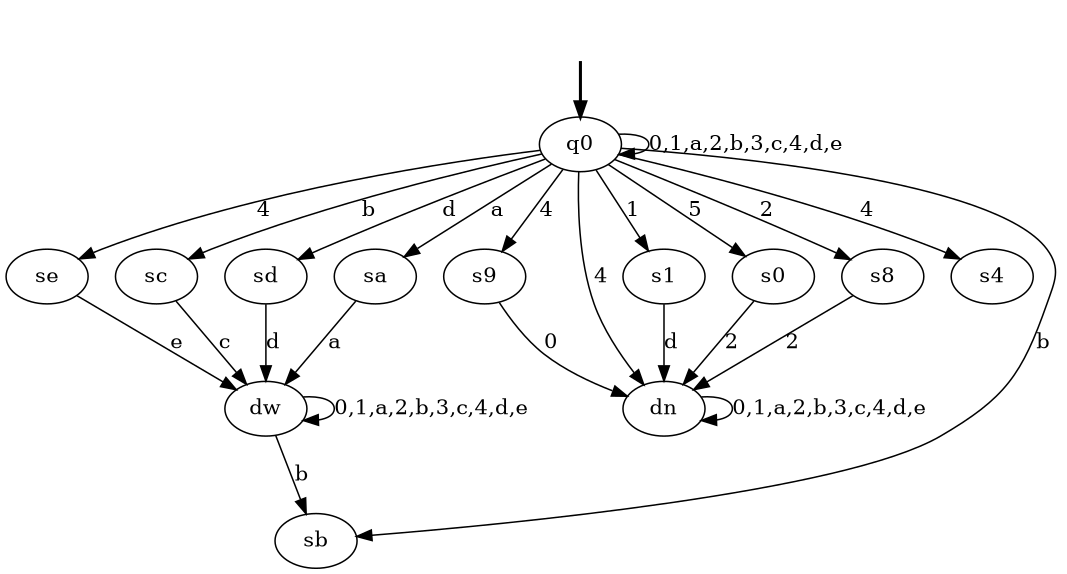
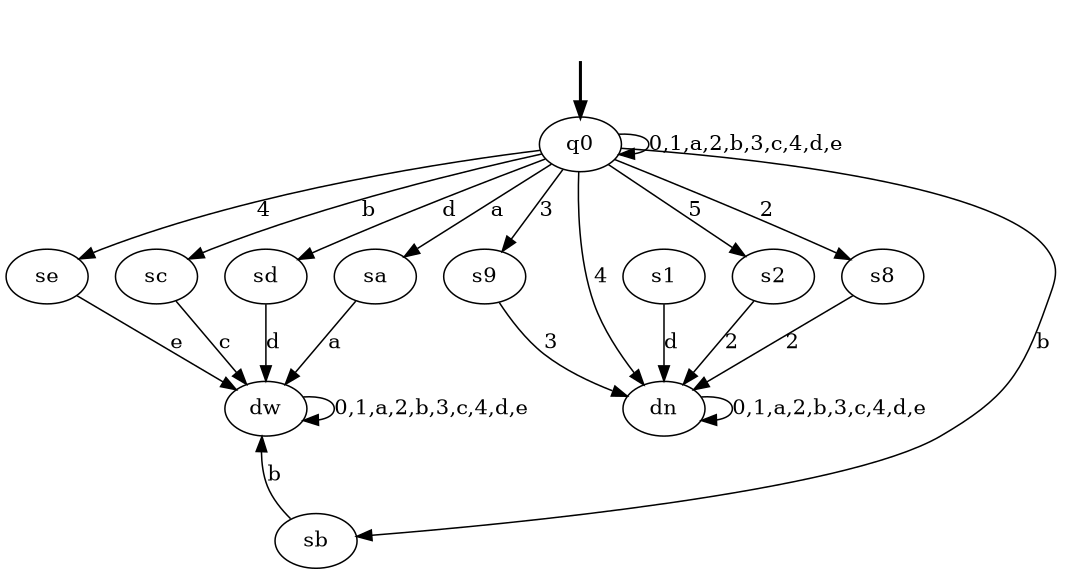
(618, 204) -> none
(547, 210) -> (547, 210)
(773, 277) -> (773, 277)
(992, 277) -> none
(552, 343) -> (552, 343)
(288, 468) -> (268, 489)
